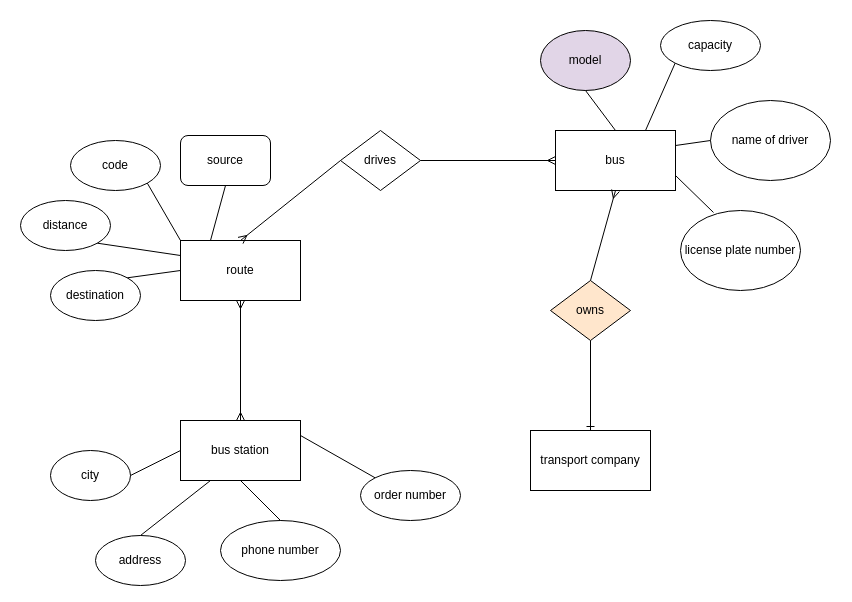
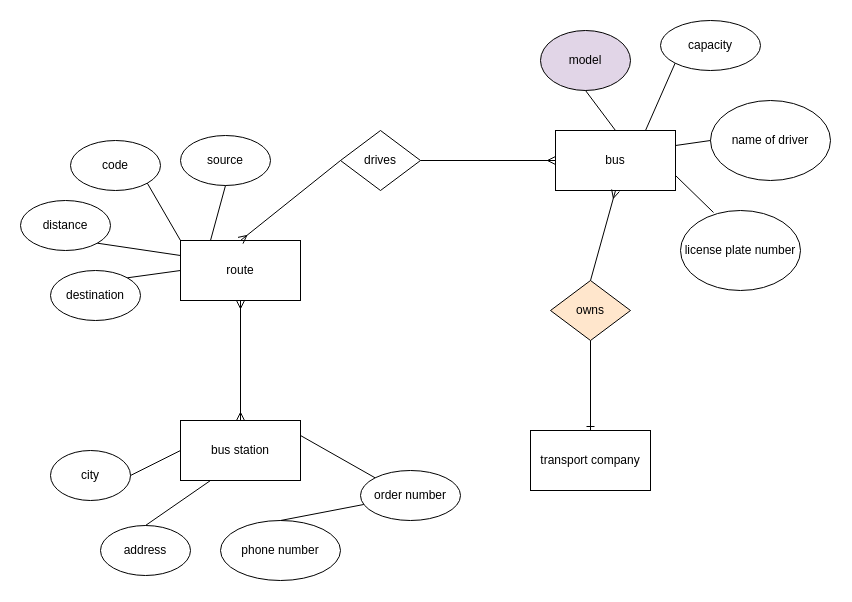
(226, 161) -> (226, 161)
(261, 501) -> (322, 512)
(141, 561) -> (146, 551)
